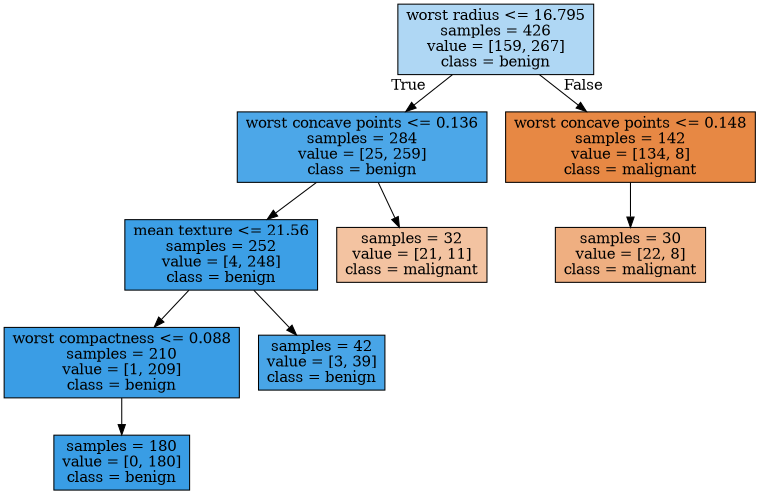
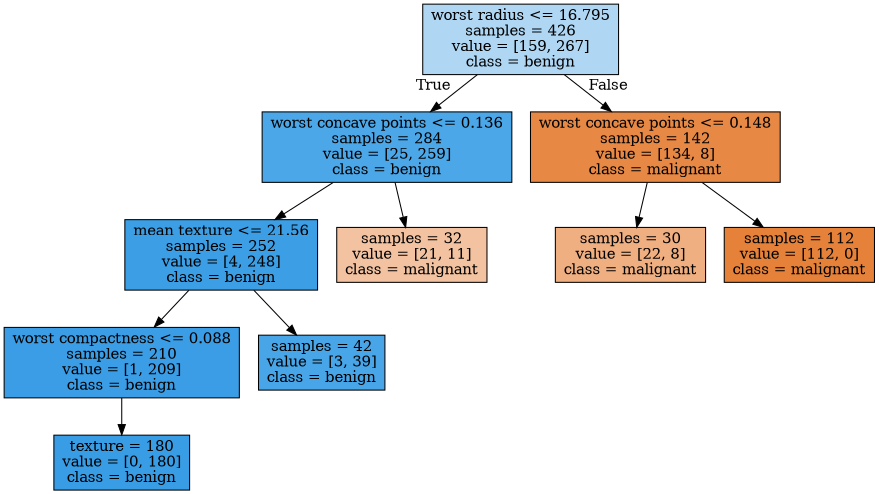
none -> (799, 255)
(122, 463) -> (122, 463)
